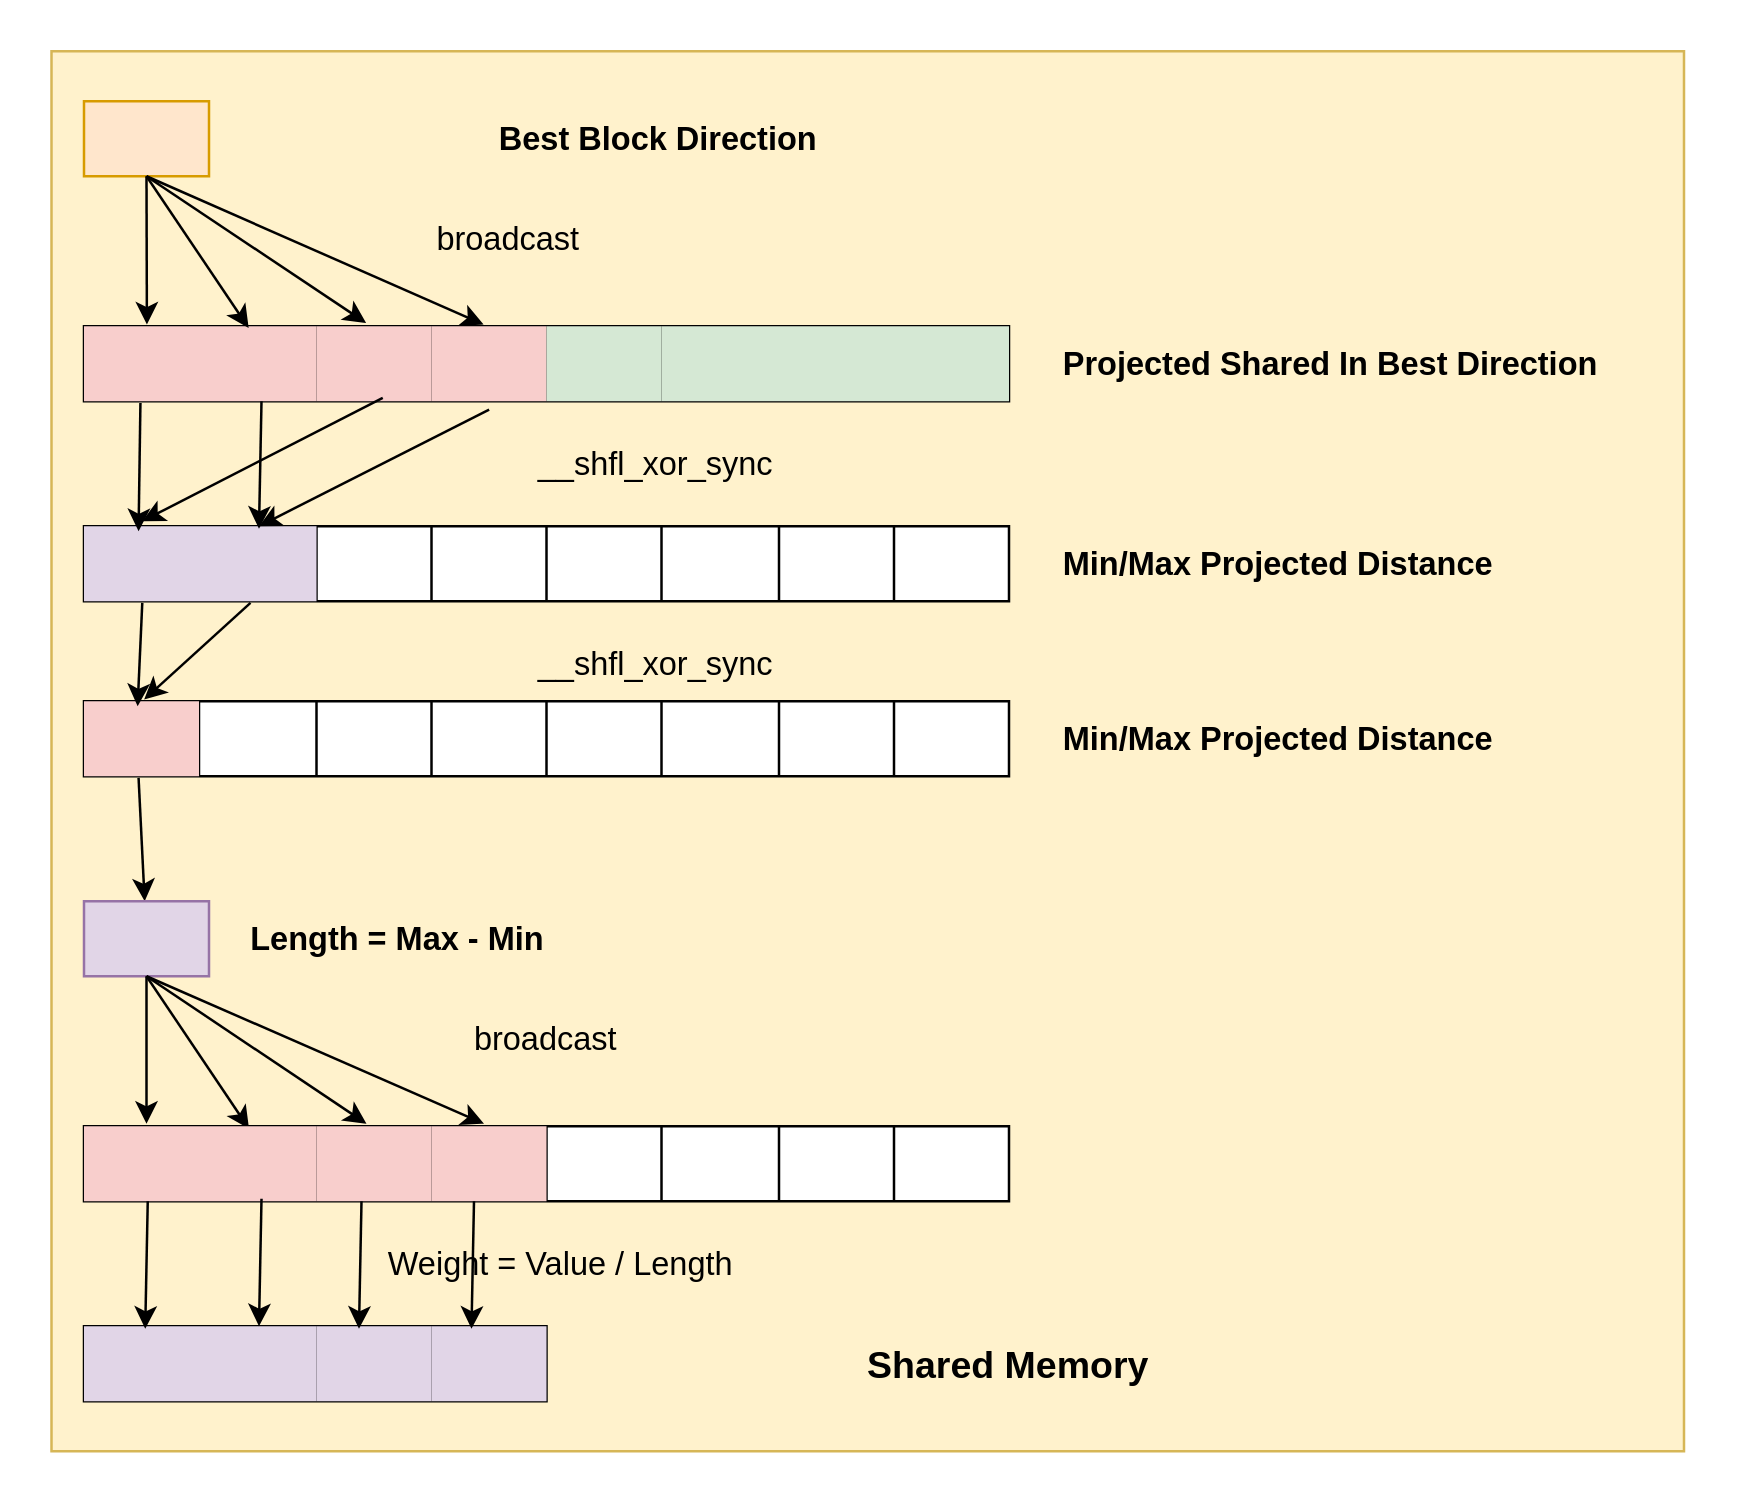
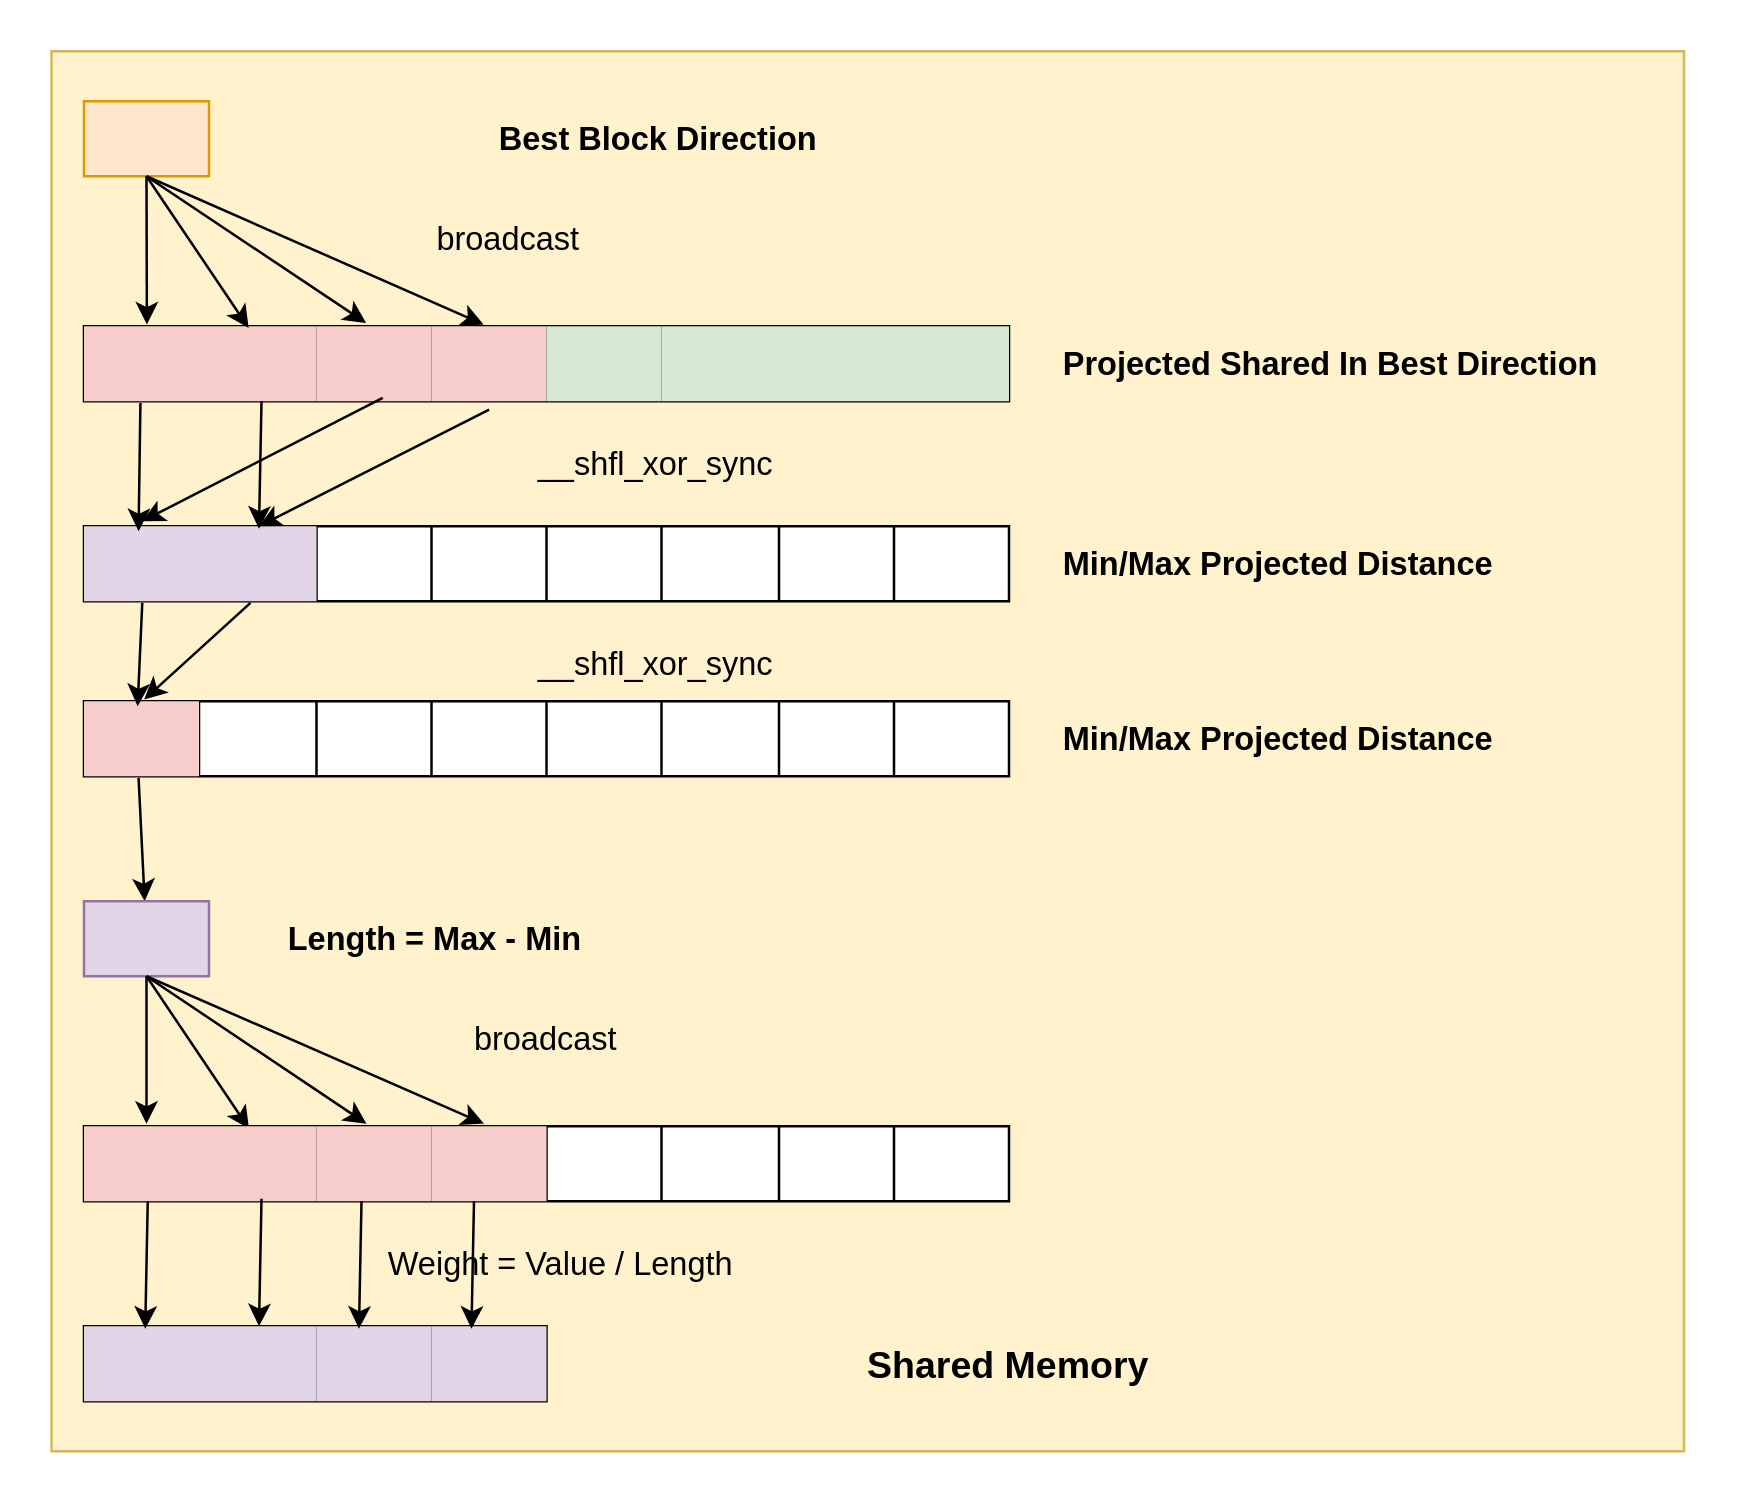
(571, 939) -> (609, 939)
